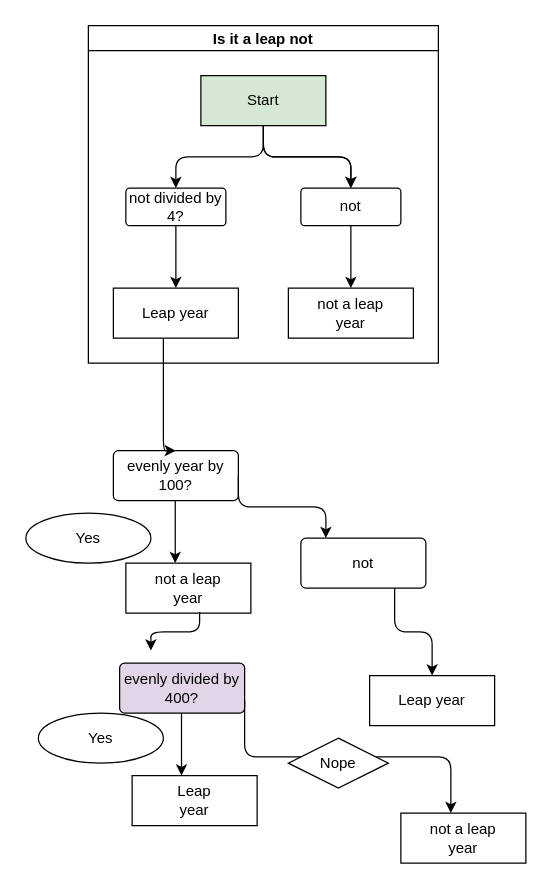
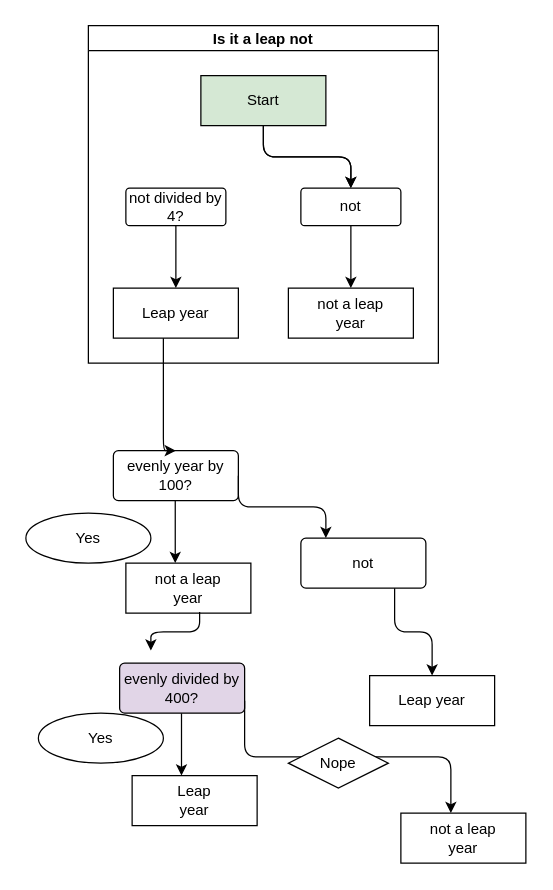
(211, 157) -> none
